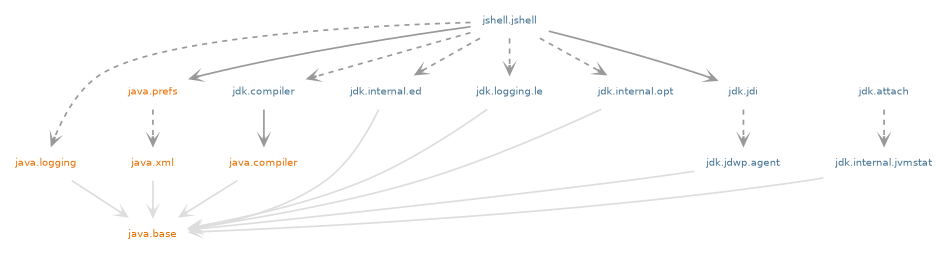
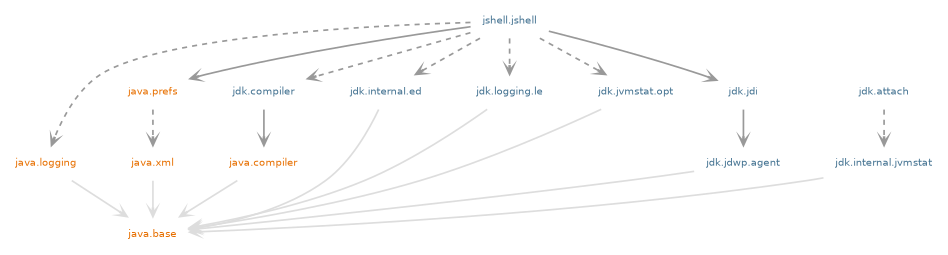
(636, 92) -> (636, 92)
(743, 123) -> (743, 123)
